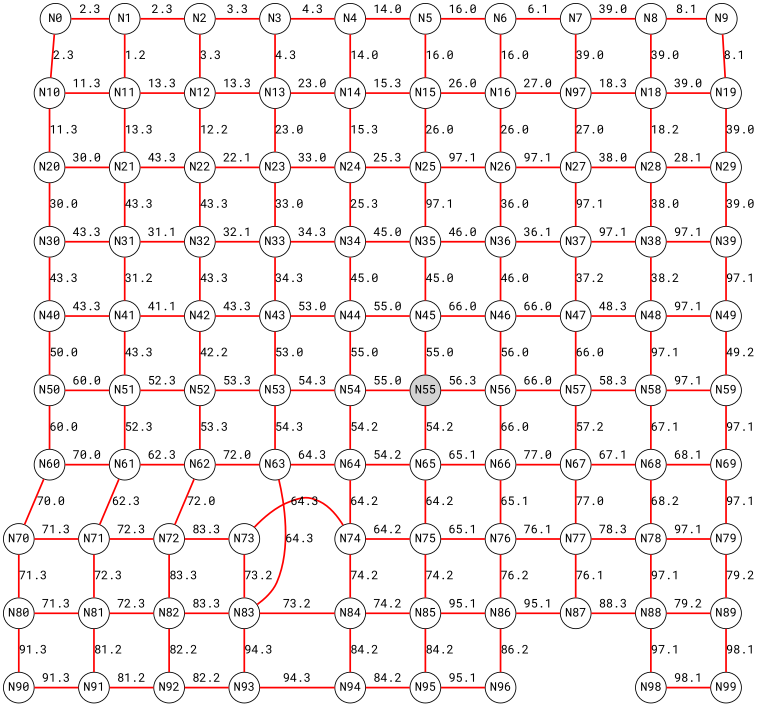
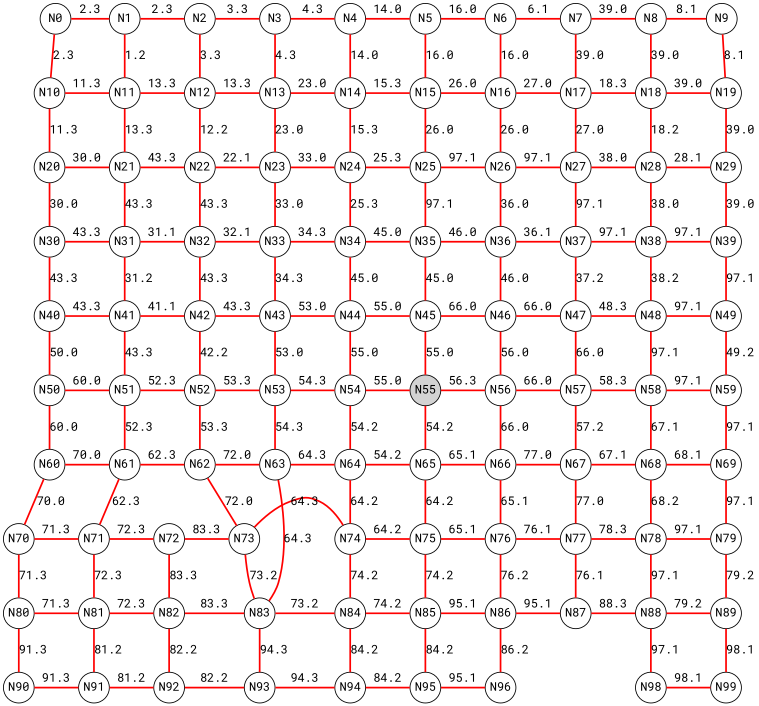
(576, 93) -> (576, 93)
(184, 502) -> (222, 502)
